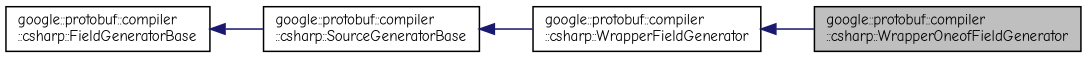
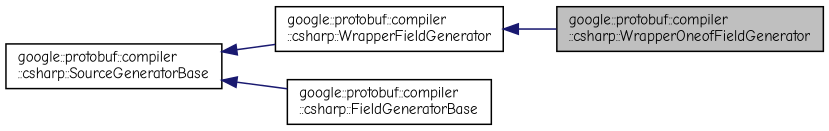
(244, 29) -> (262, 86)
